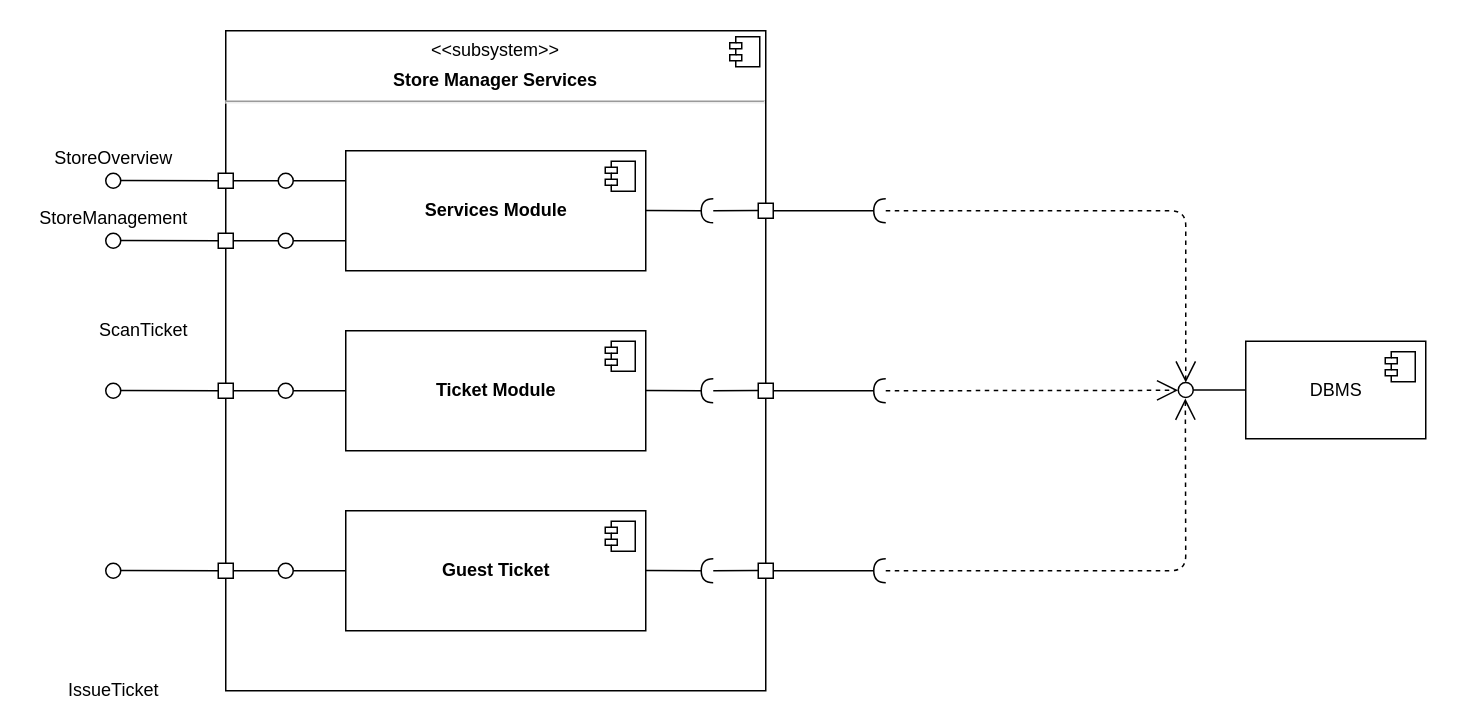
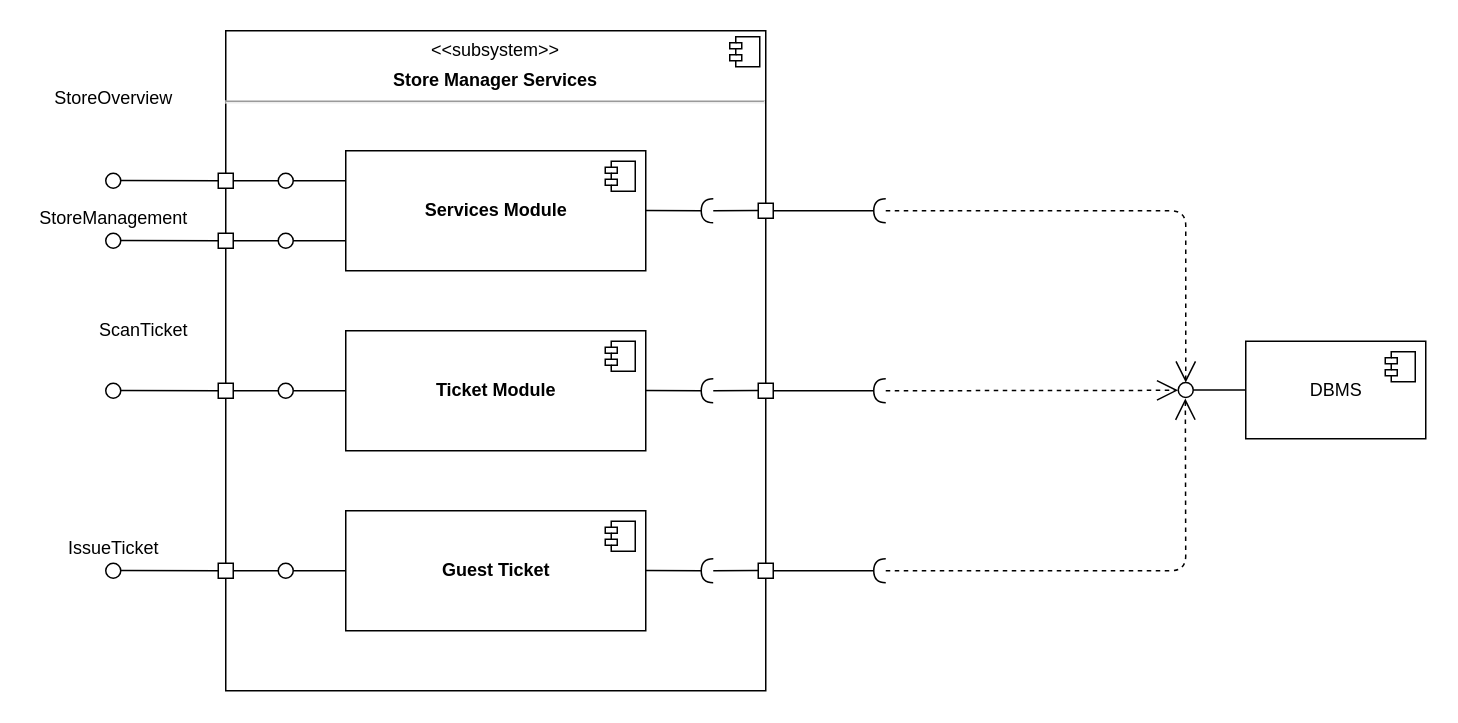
(113, 158) -> (113, 98)
(113, 691) -> (113, 548)
